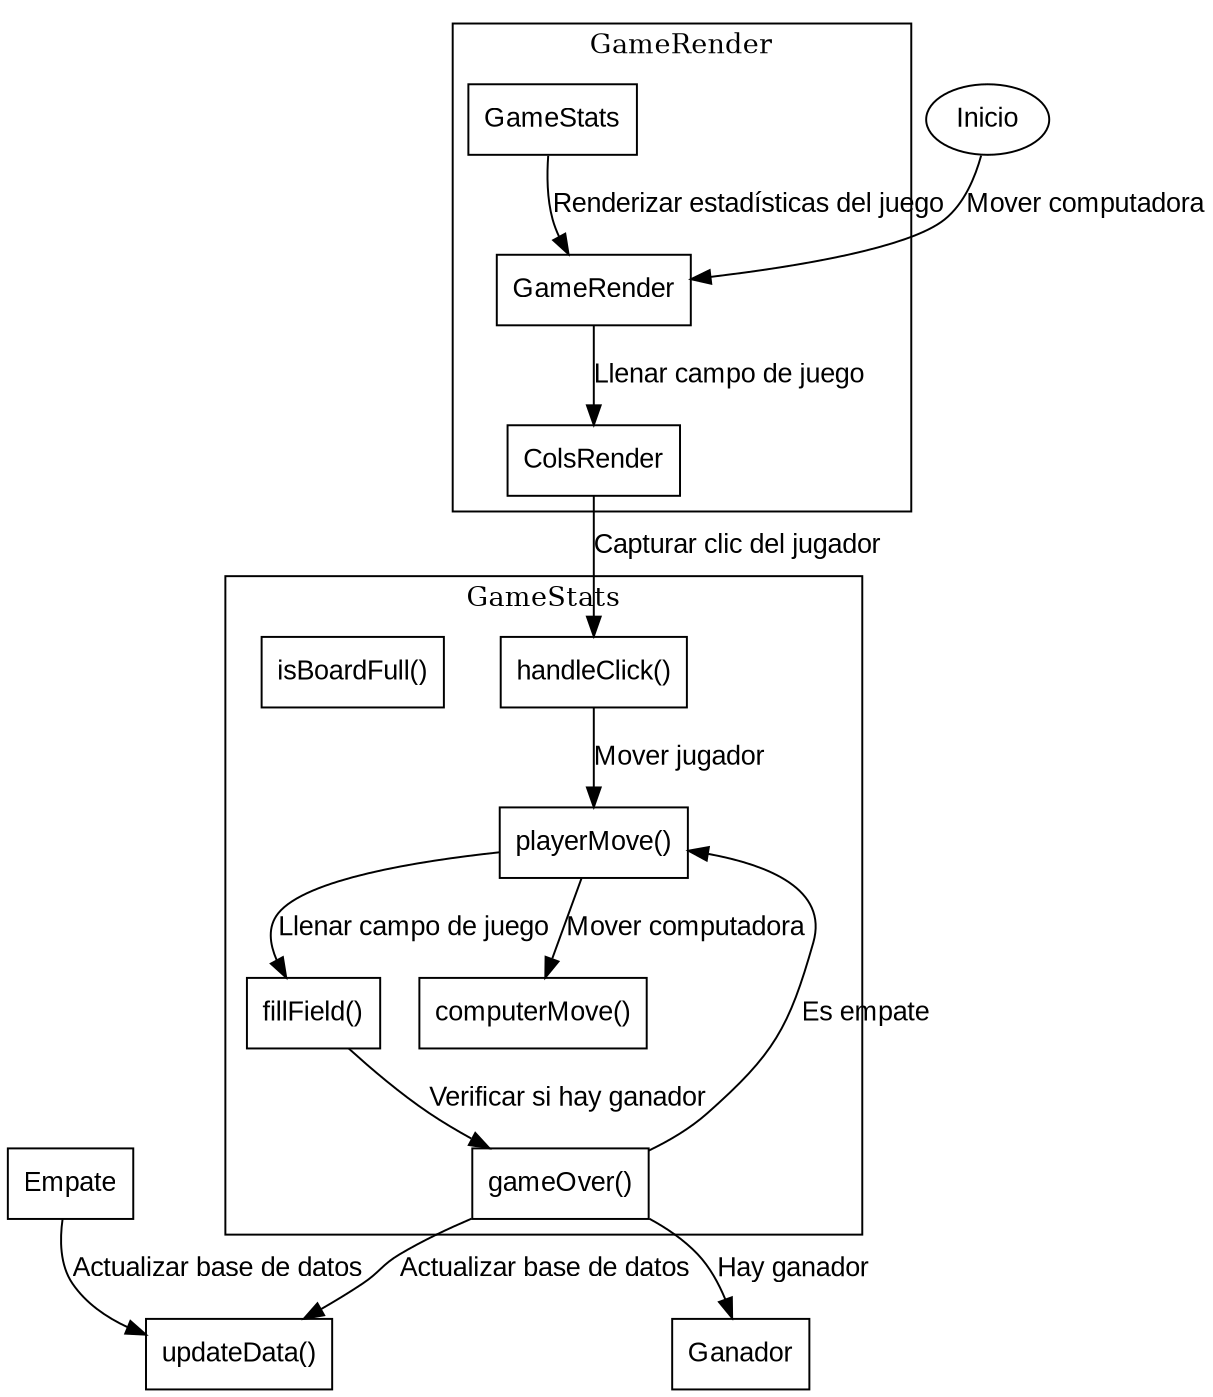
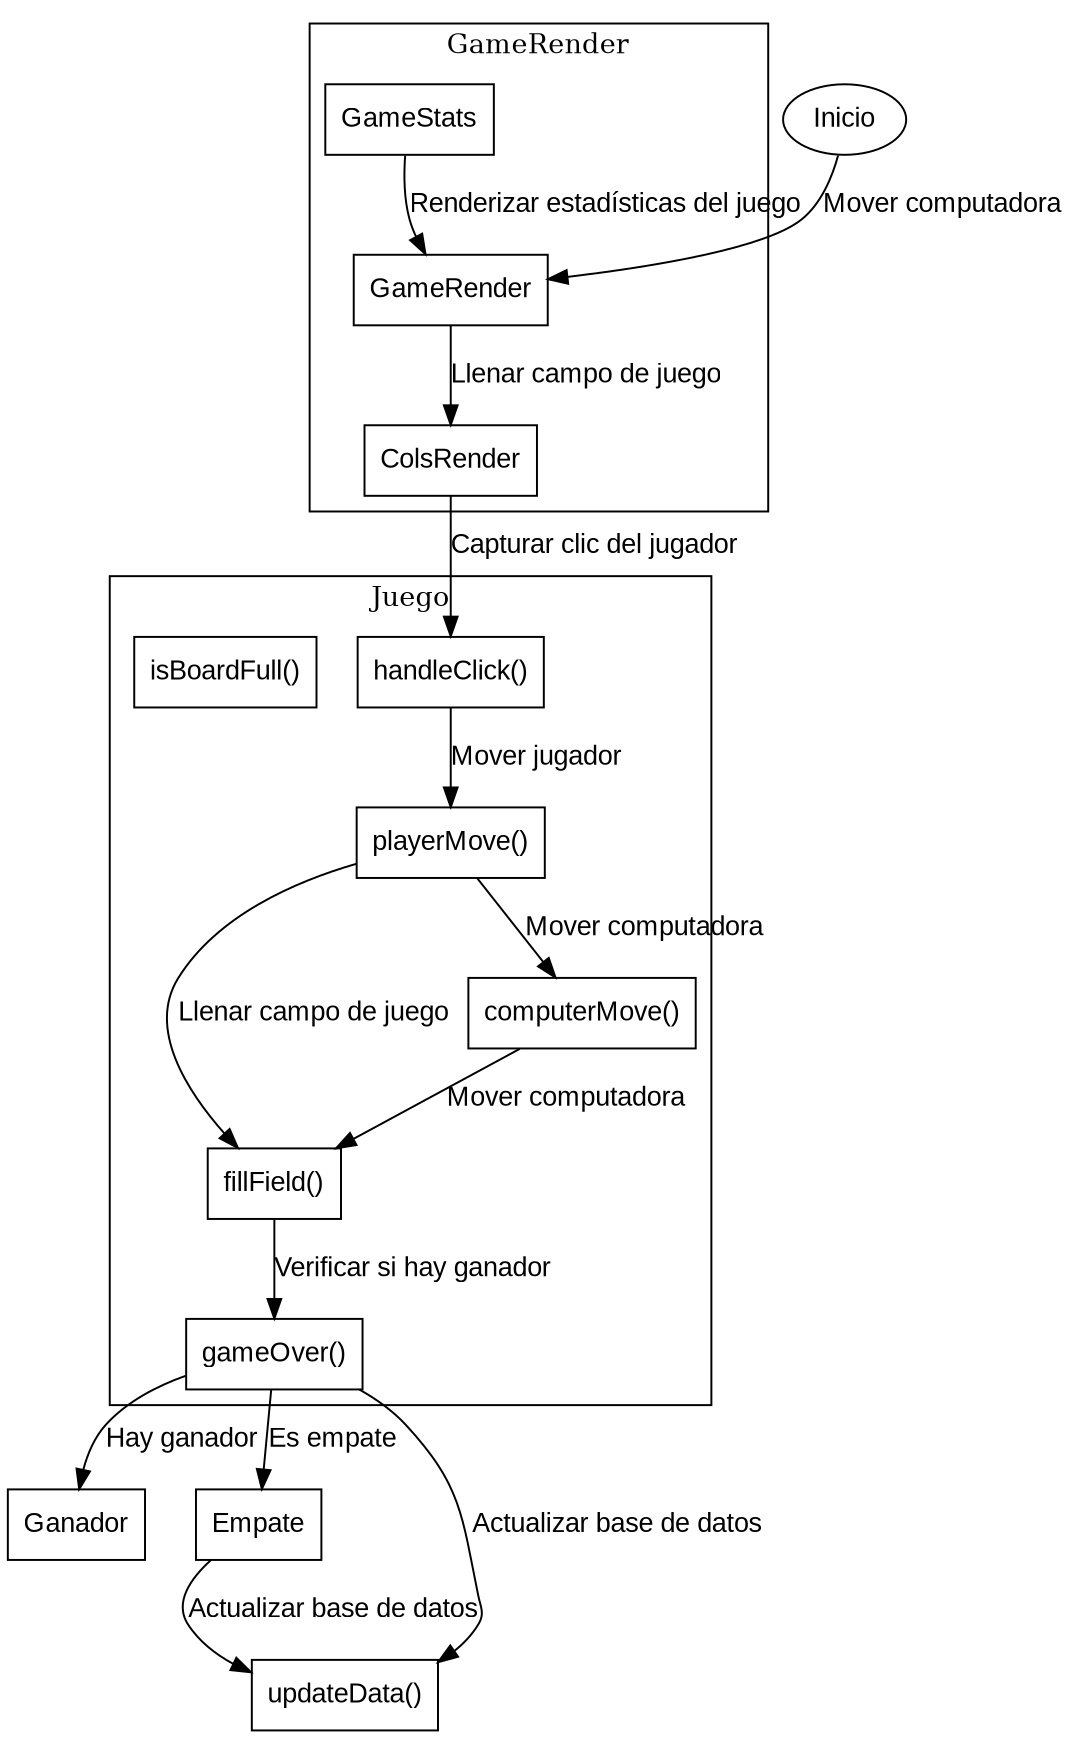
(544, 599) -> (411, 599)
(795, 999) -> (267, 1430)
none -> (437, 1094)
